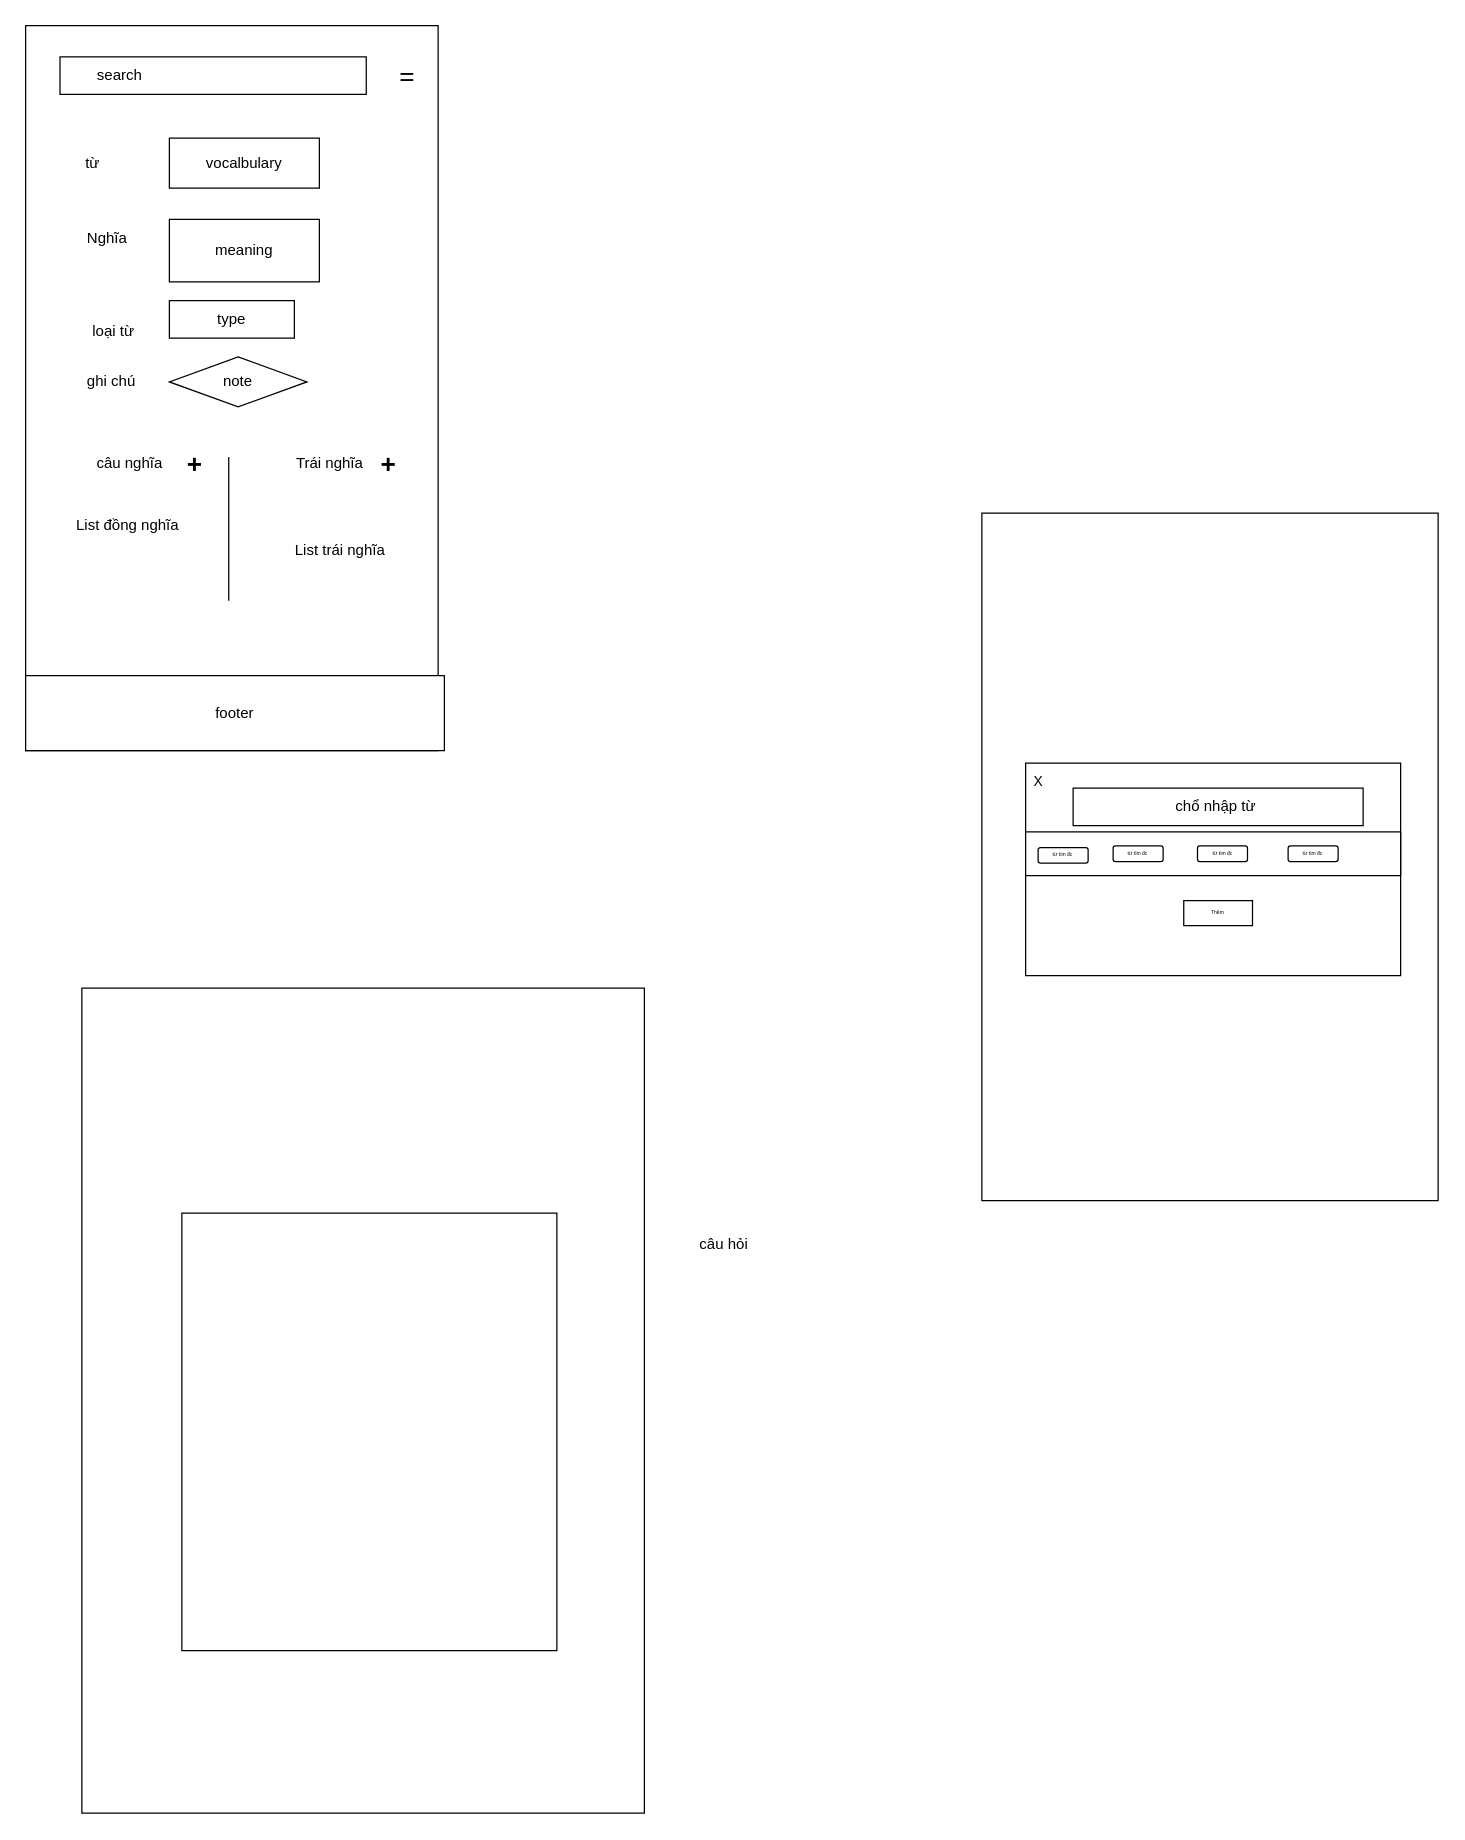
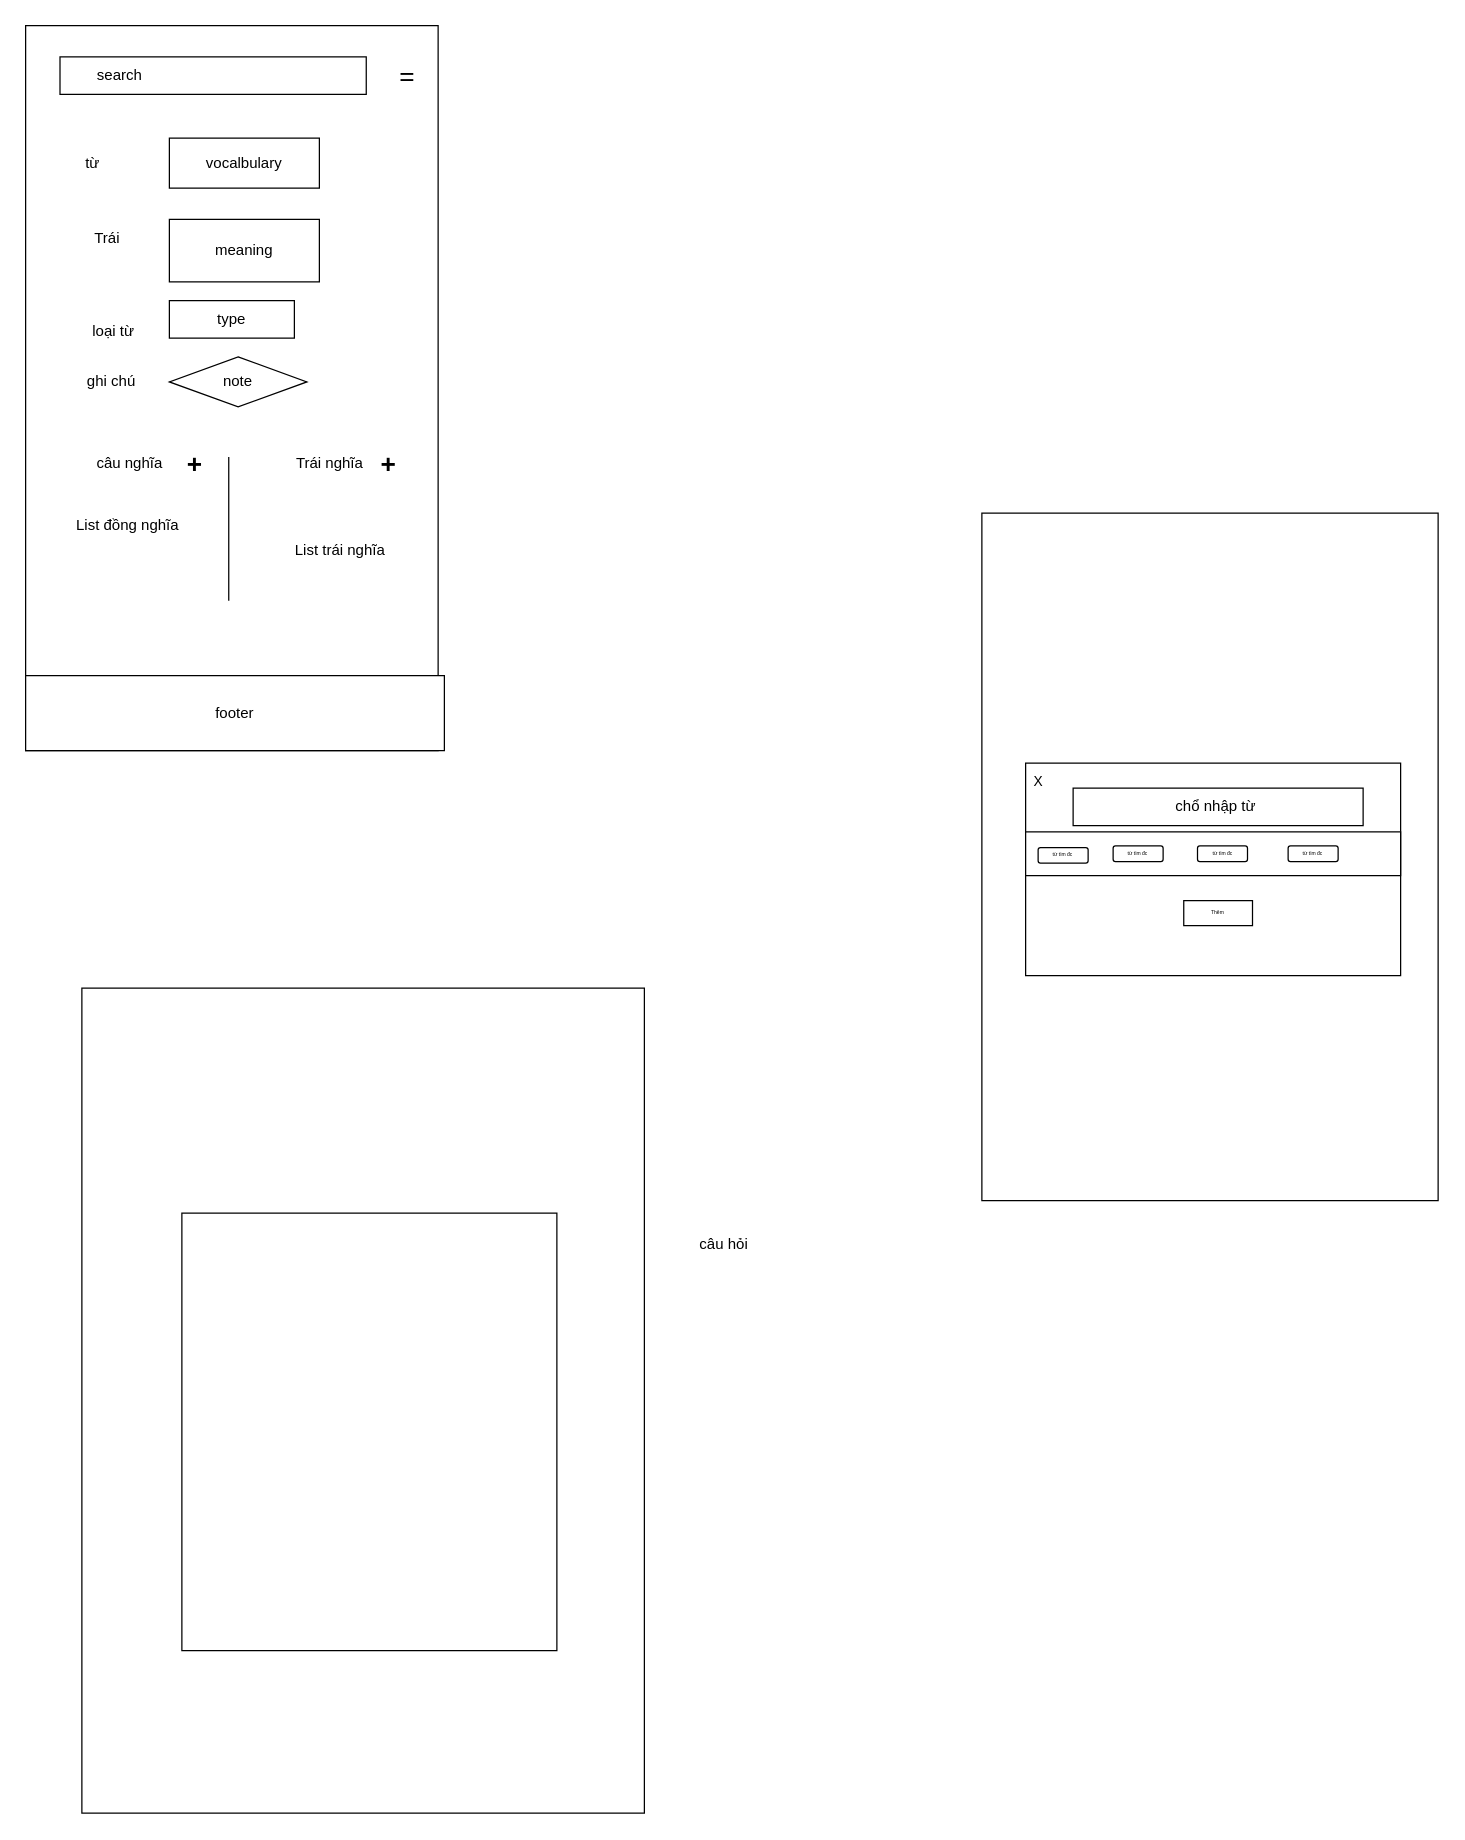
(108, 238) -> (108, 238)
